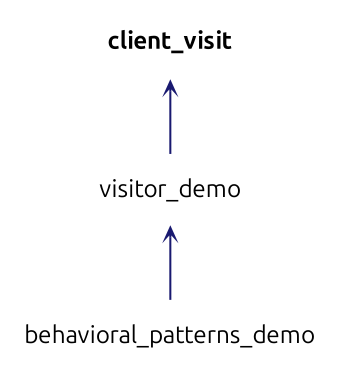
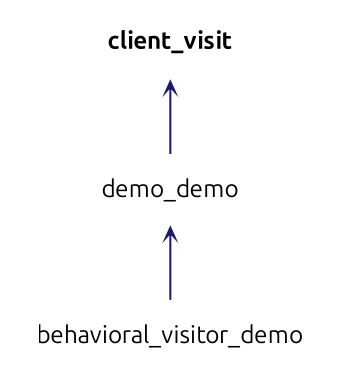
(170, 191) -> (170, 191)
(170, 337) -> (170, 337)
